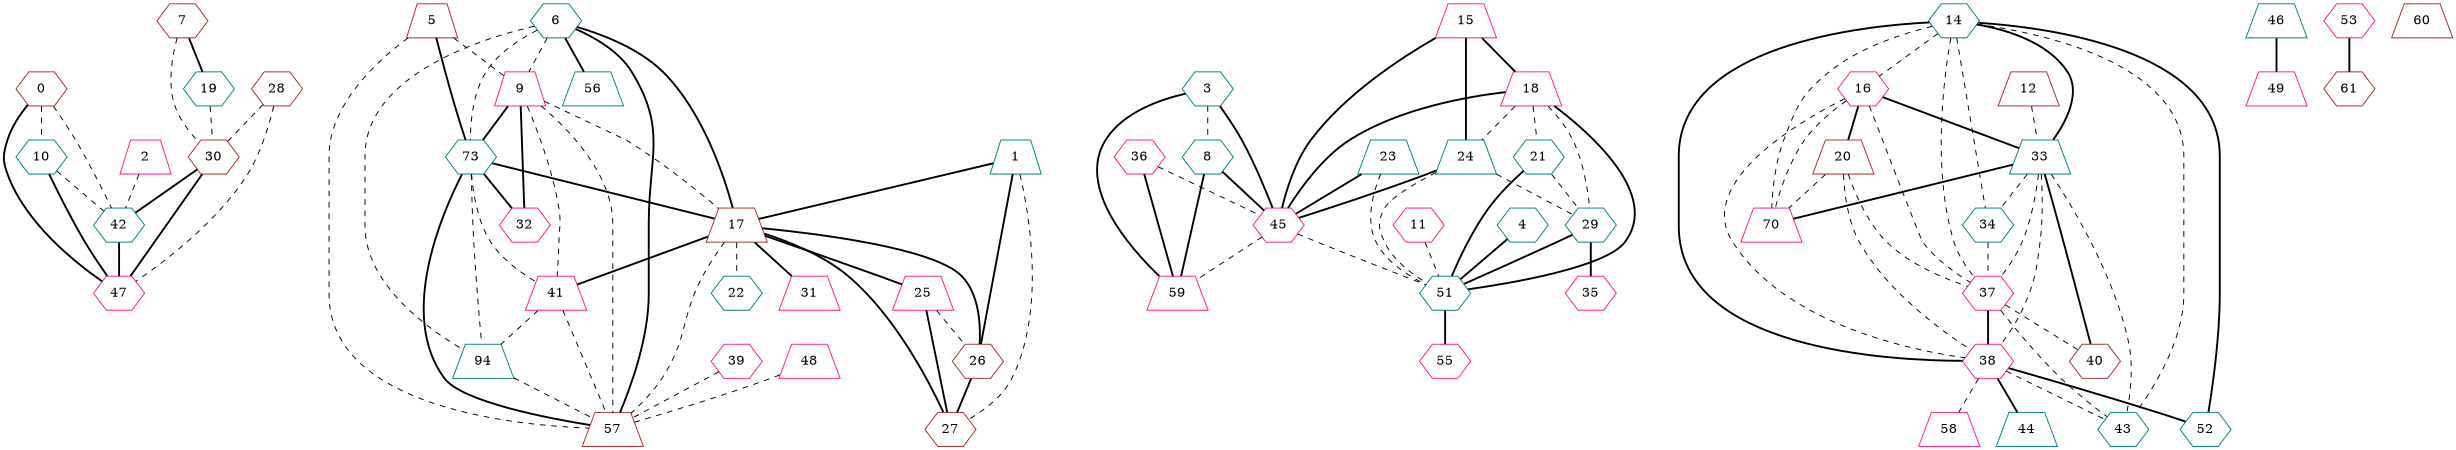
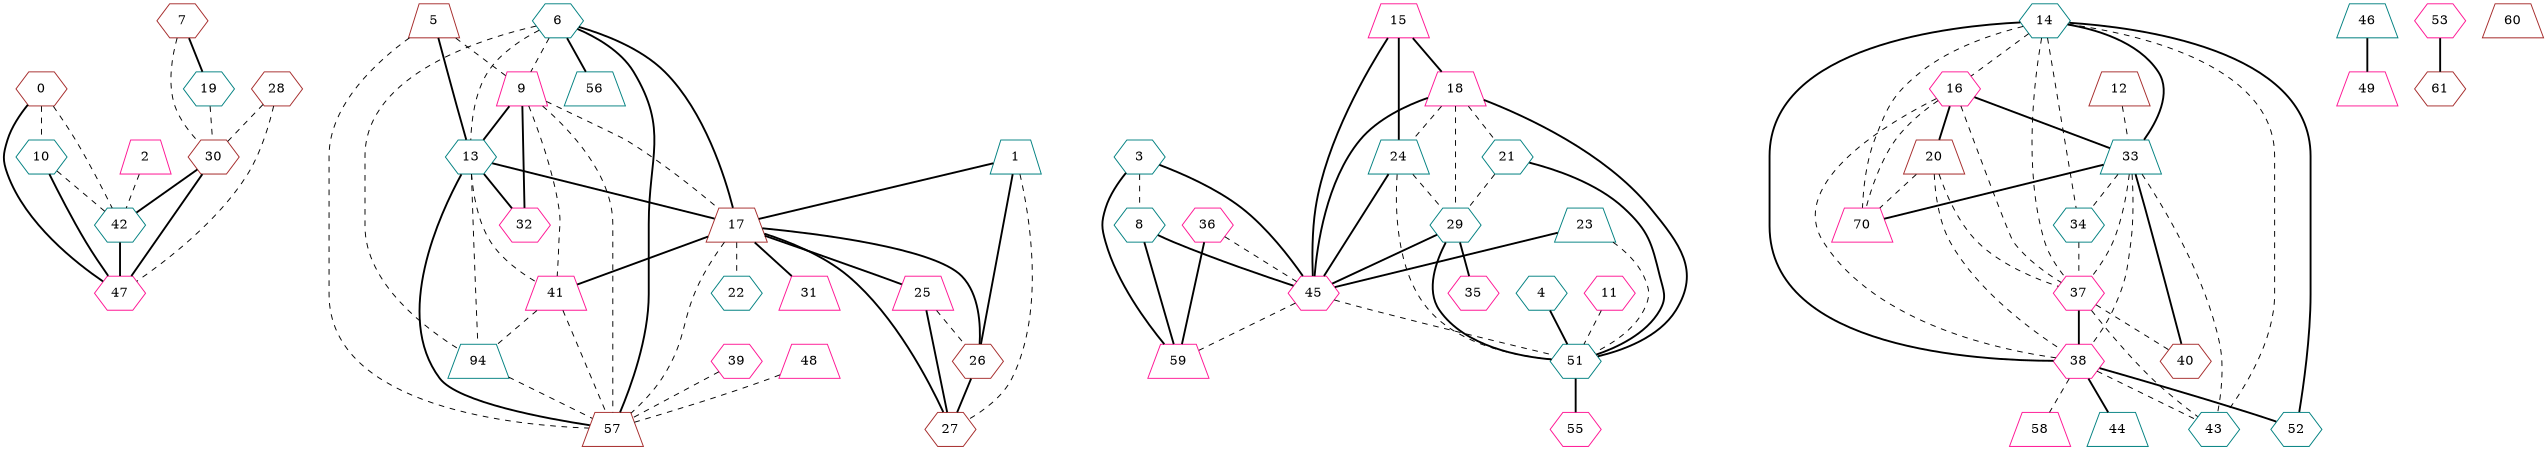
(471, 157) -> (471, 157)
none -> (1385, 259)
